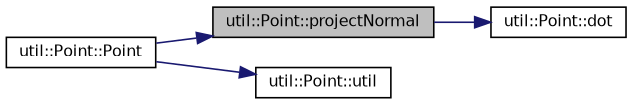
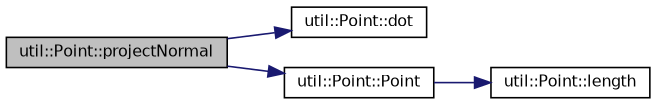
(176, 41) -> (248, 69)
(323, 83) -> (570, 83)
